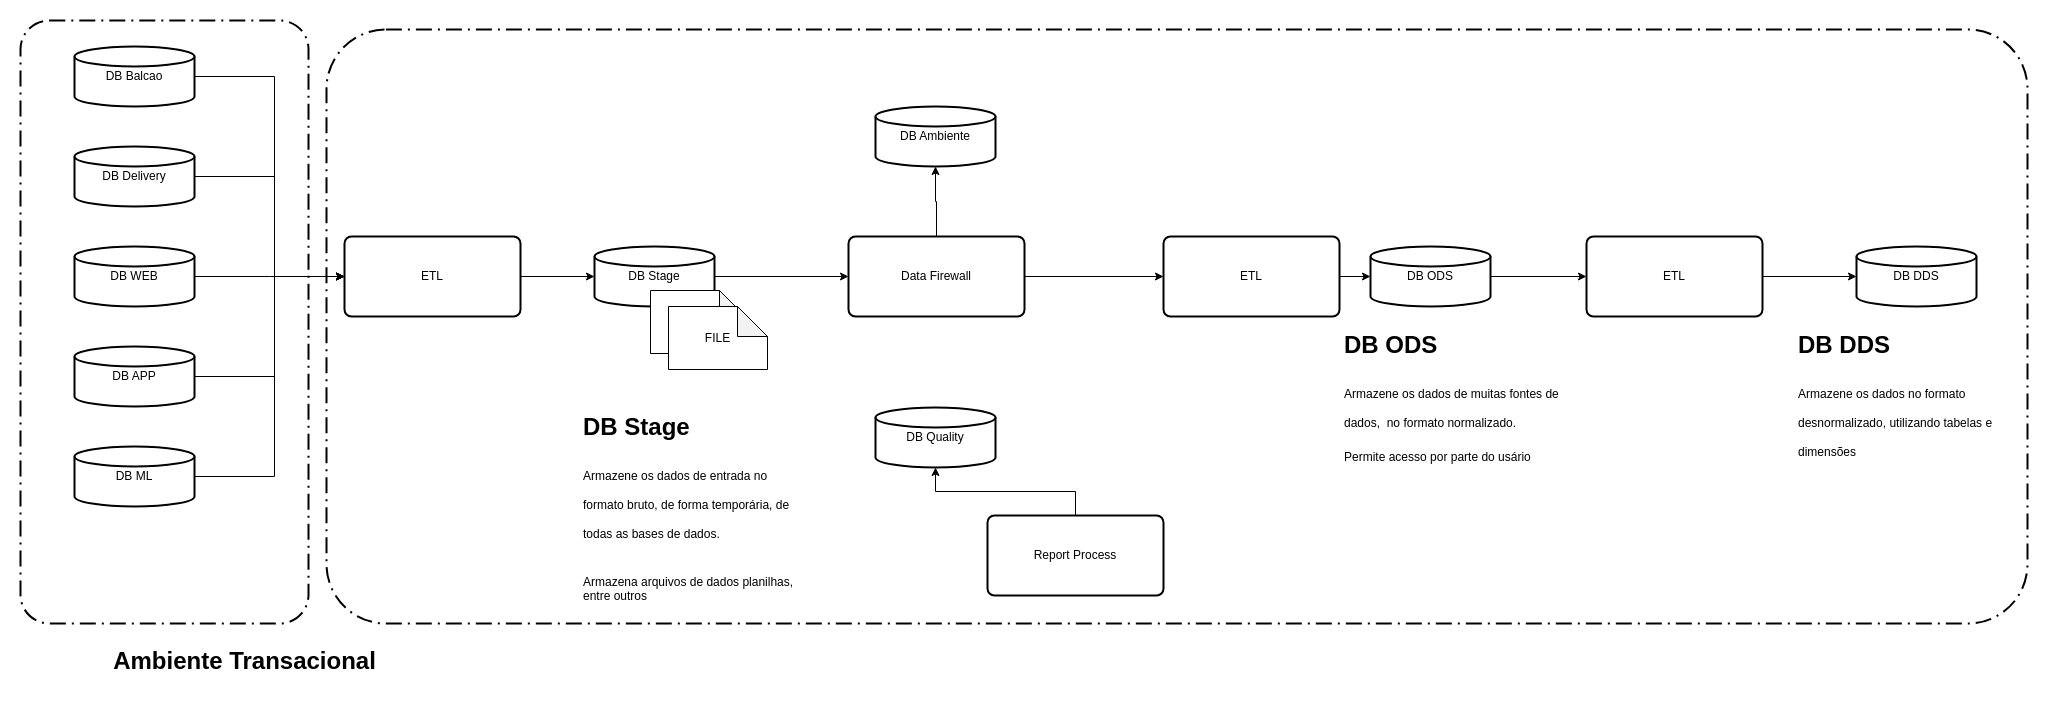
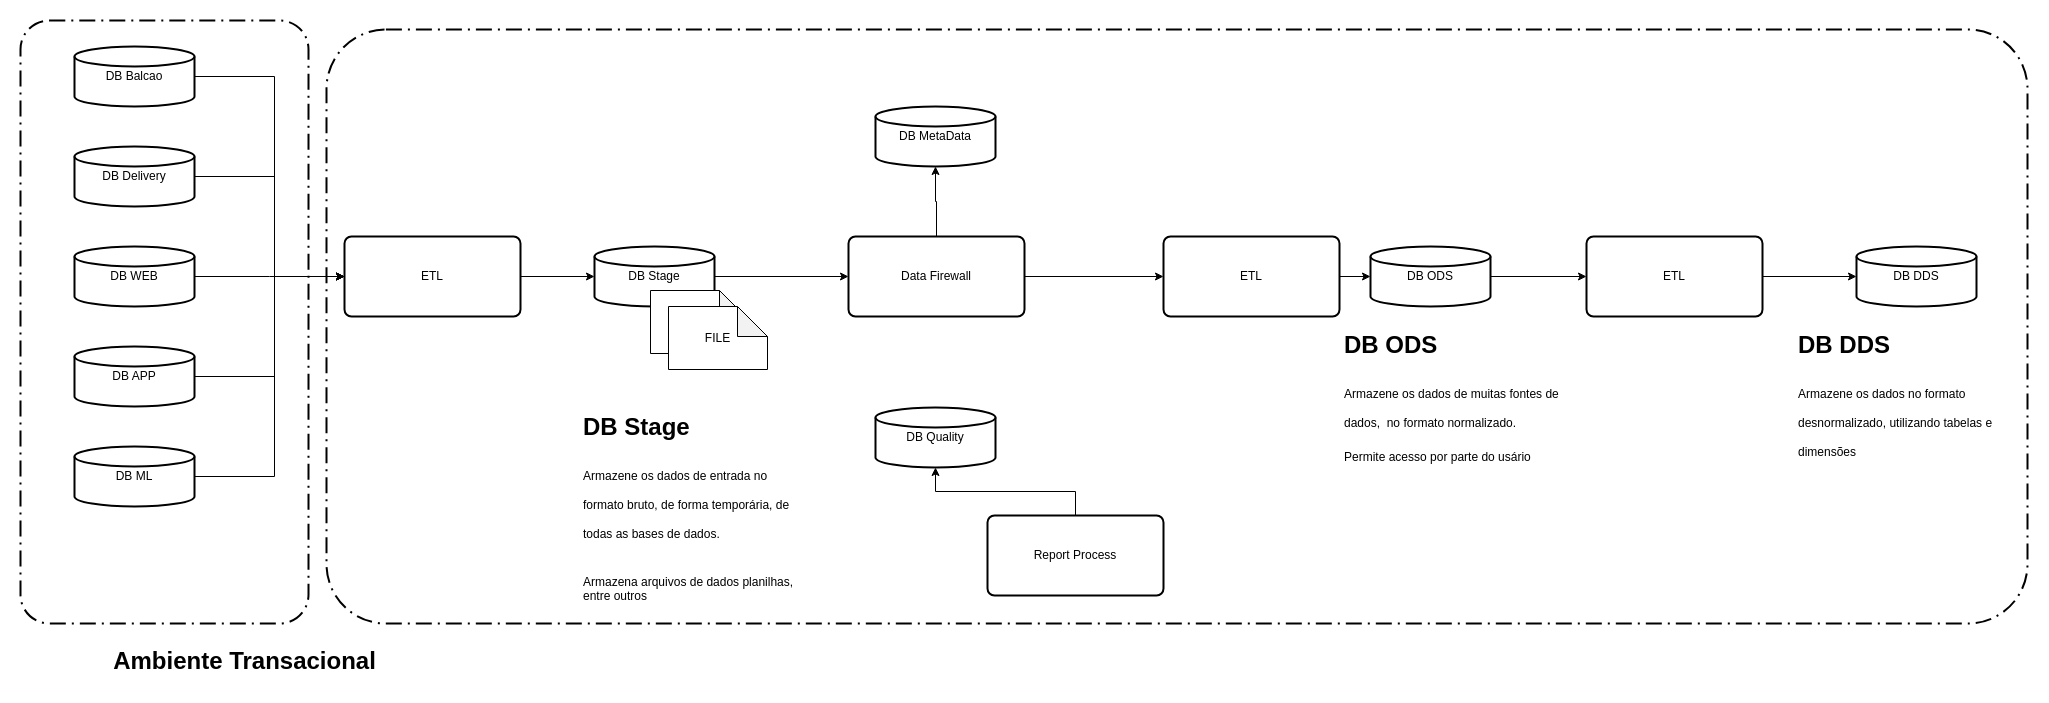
(936, 137) -> (936, 137)
